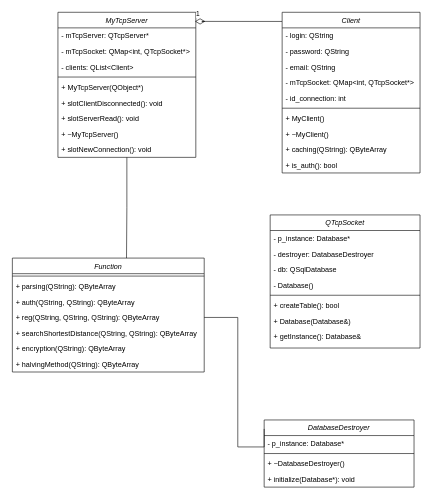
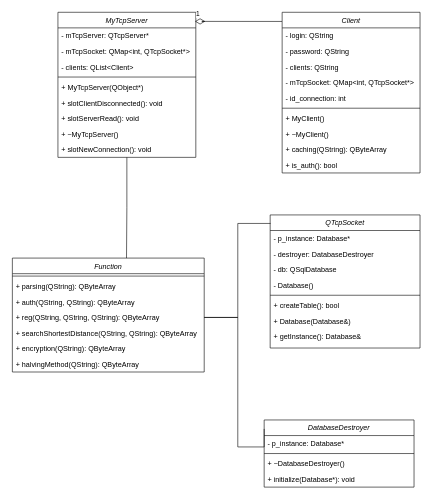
(312, 67) -> (316, 67)
none -> (238, 254)
